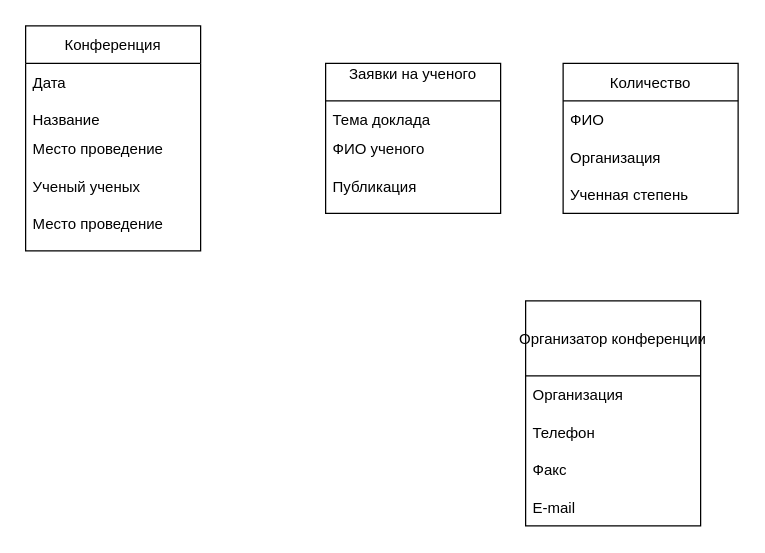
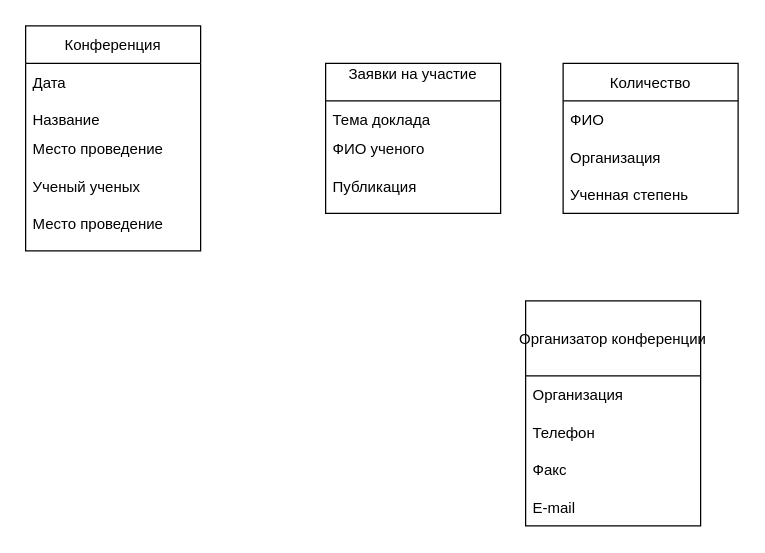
(413, 74) -> (413, 74)
